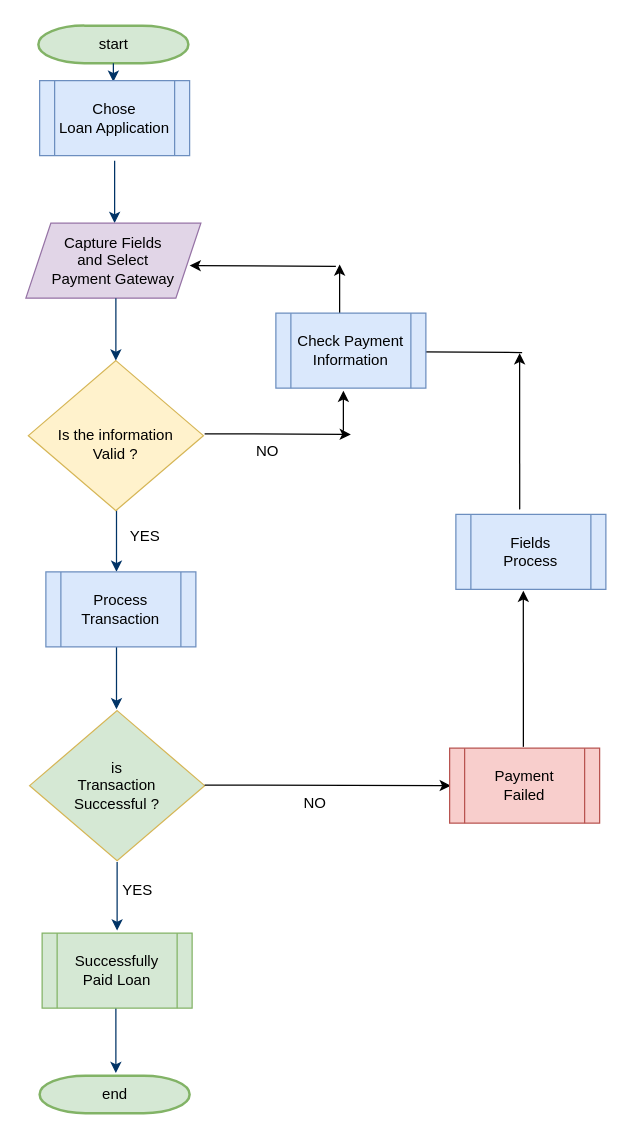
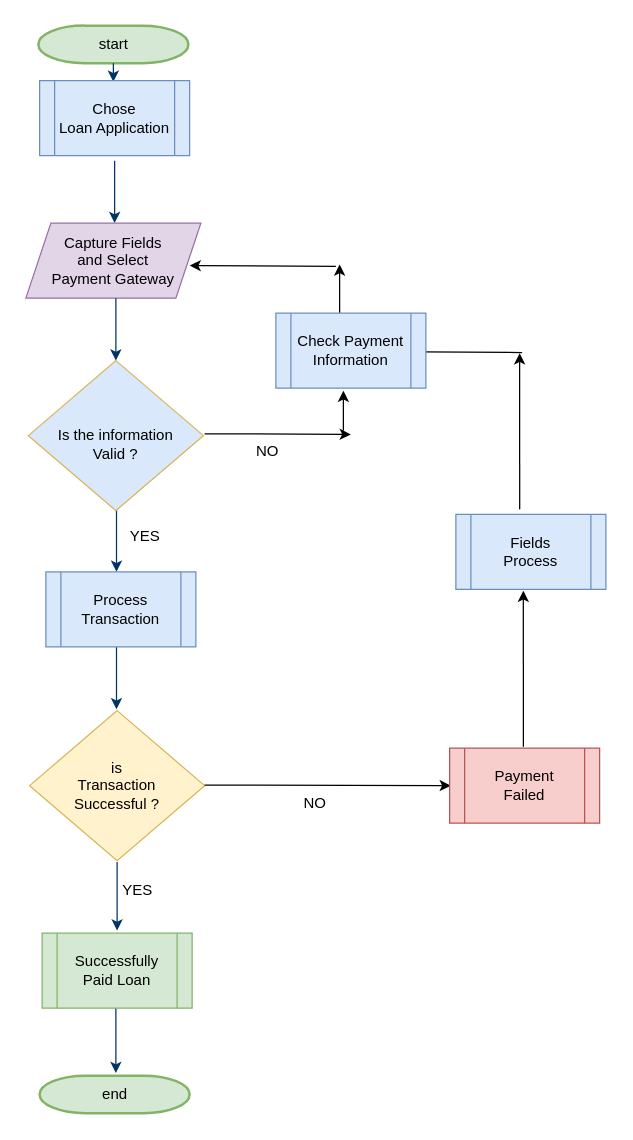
(116, 436) -> (116, 436)
(117, 786) -> (117, 786)
